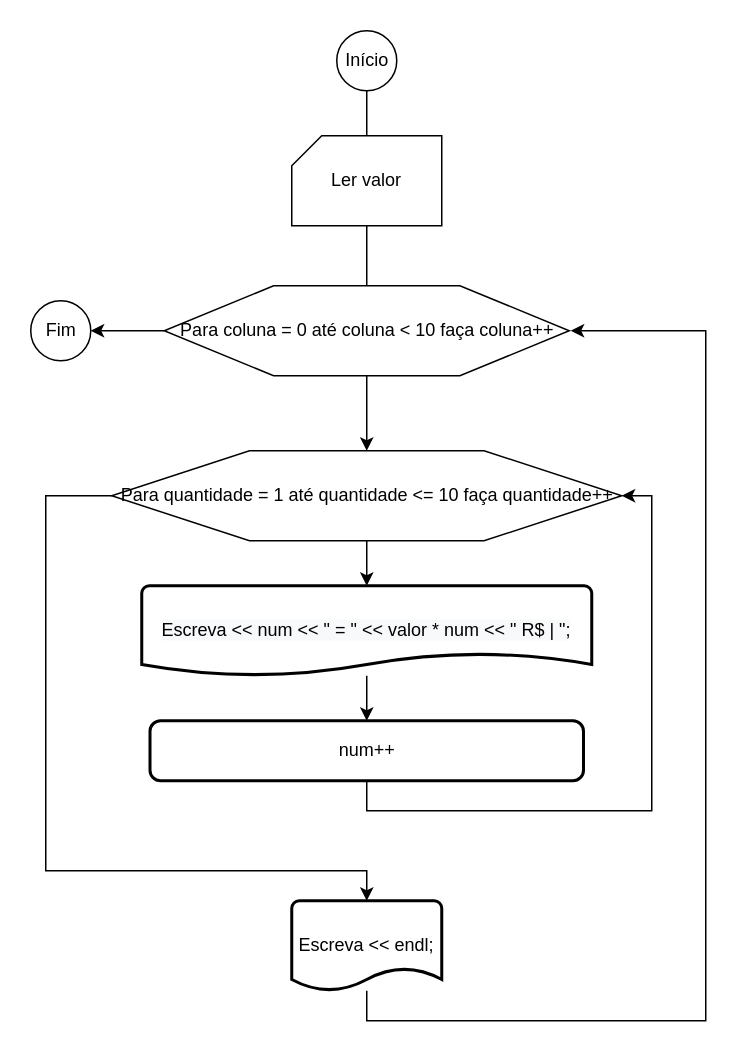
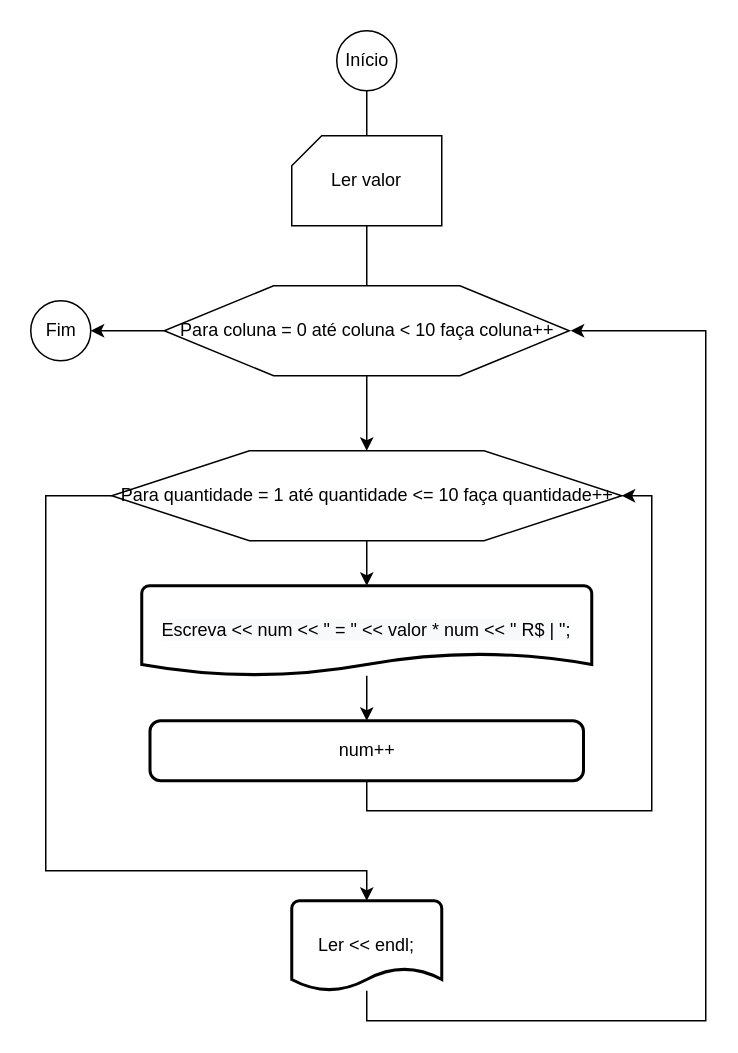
(367, 946) -> (367, 946)
